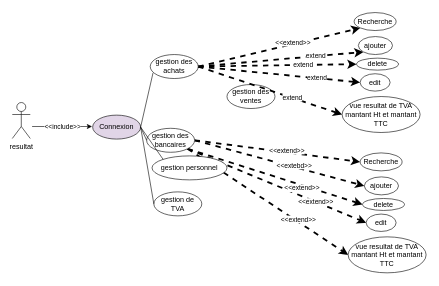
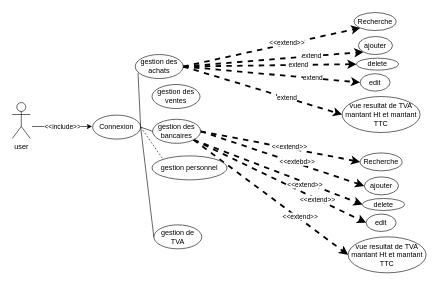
(174, 66) -> (159, 66)
(251, 96) -> (176, 96)
(117, 127) -> (117, 127)
(171, 140) -> (177, 131)
(153, 145) -> (153, 145)
(22, 147) -> (22, 147)
(178, 204) -> (178, 237)
